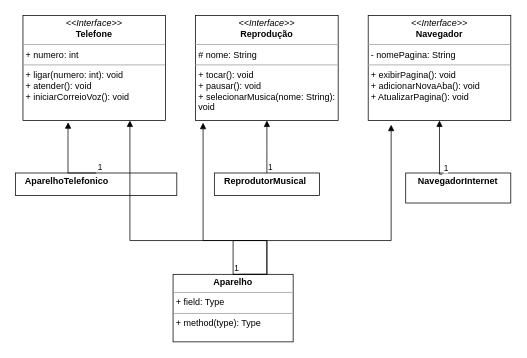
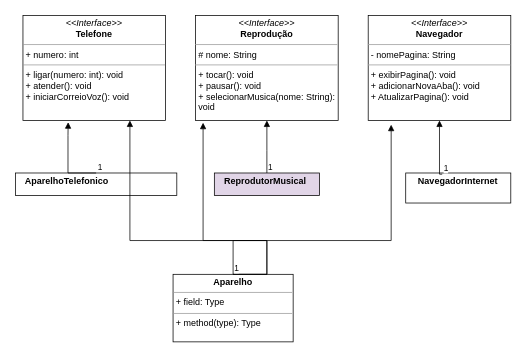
(267, 184) -> (267, 184)
